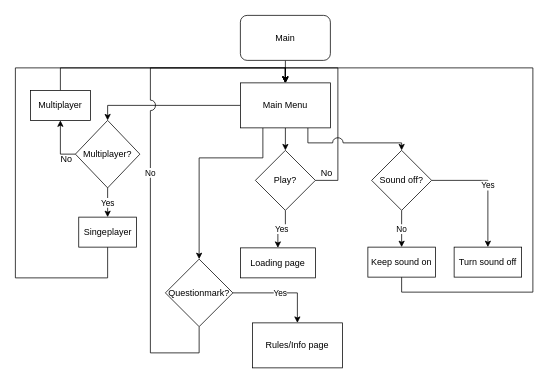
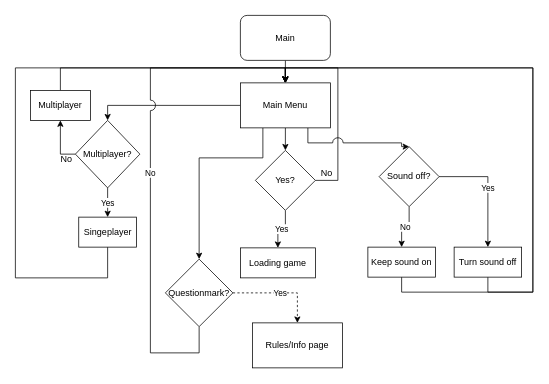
(285, 180) -> (285, 180)
(402, 180) -> (409, 177)
(278, 263) -> (278, 263)
none -> (488, 283)
(253, 293) -> (253, 293)
